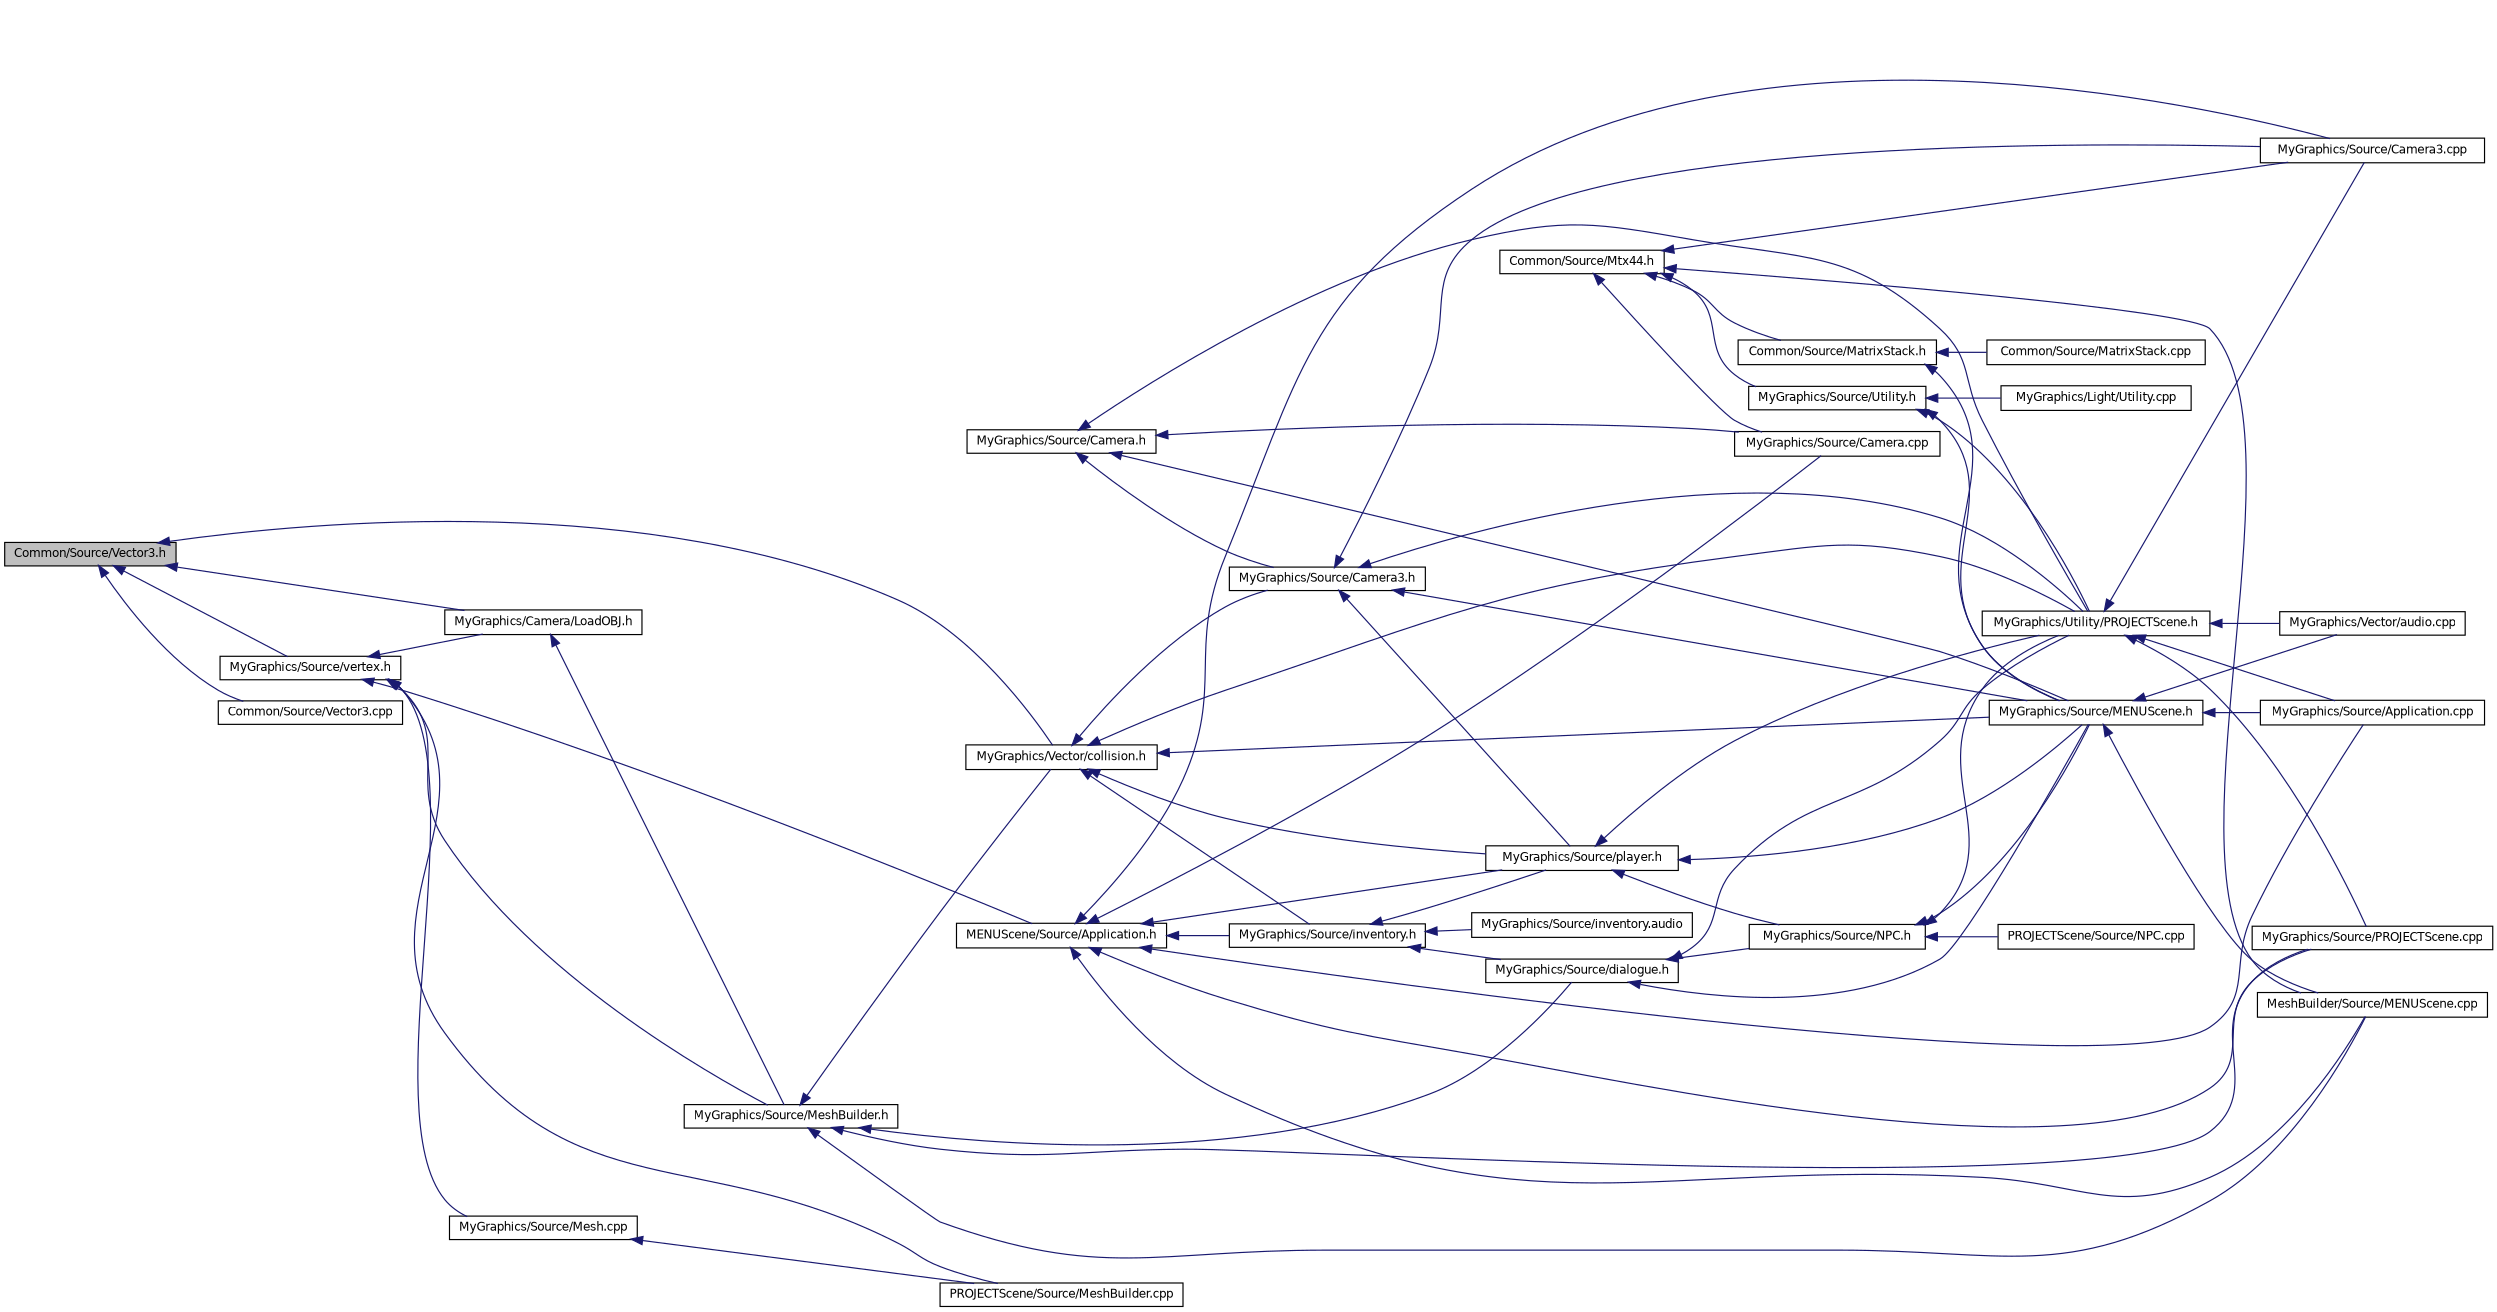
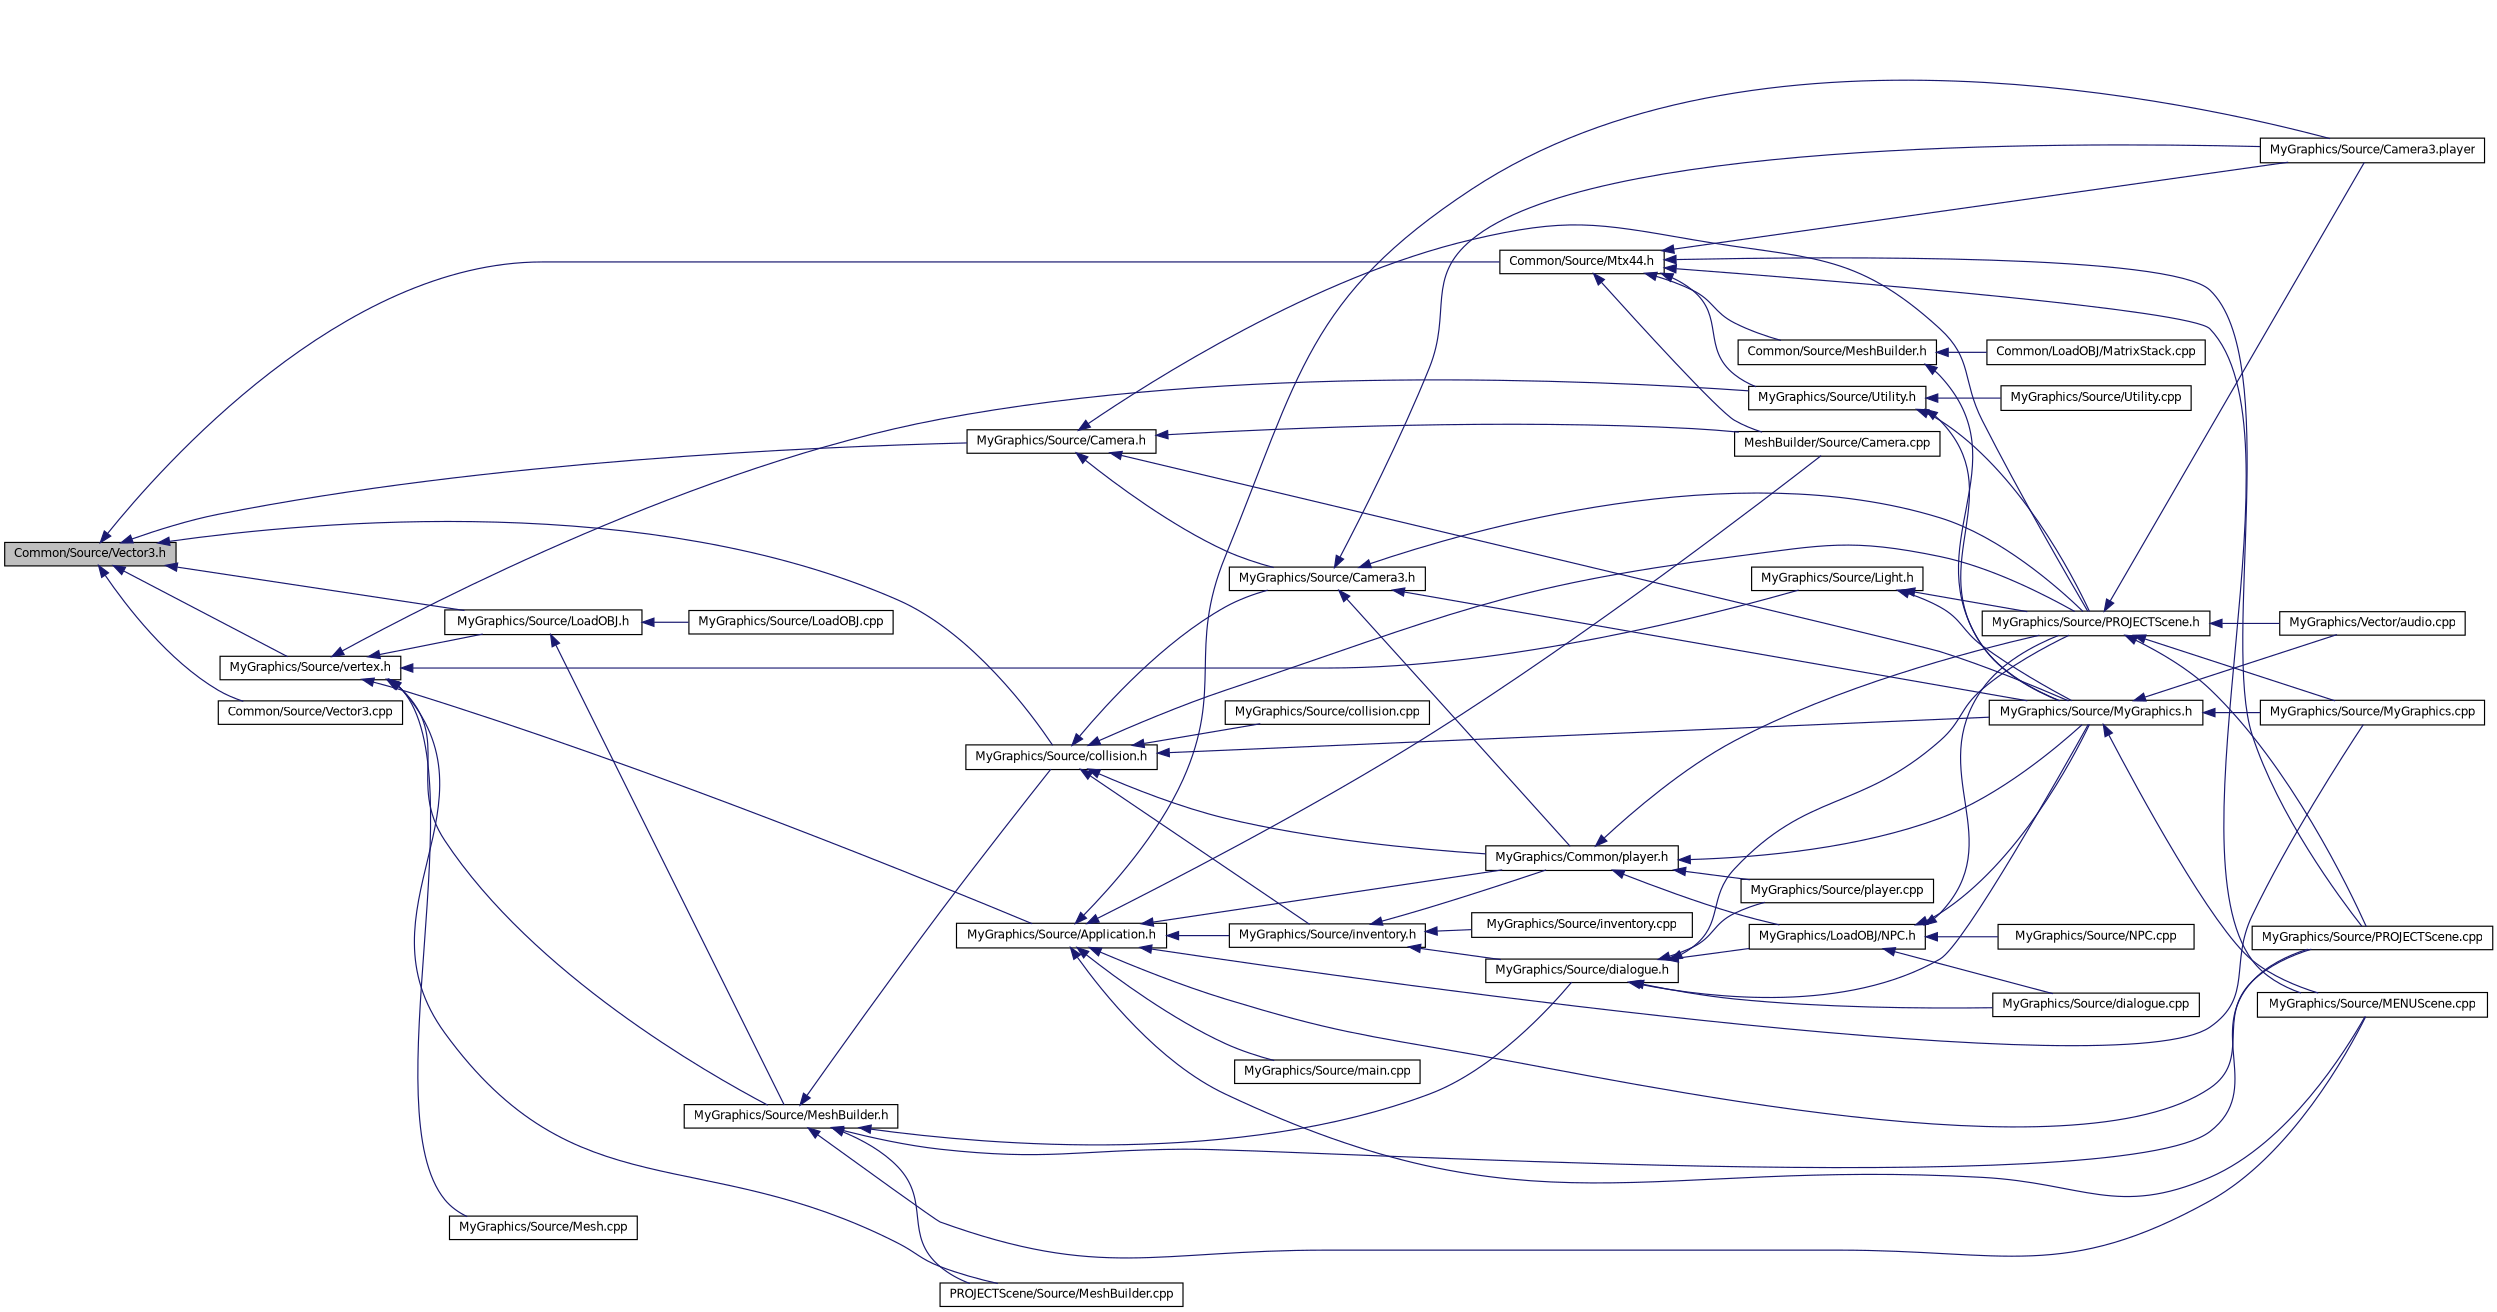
(2372, 150) -> (2372, 150)
none -> (757, 262)
(1837, 352) -> (1837, 352)
(2096, 352) -> (2096, 352)
none -> (2237, 352)
(2096, 398) -> (2096, 398)
none -> (1023, 406)
(1837, 444) -> (1837, 444)
none -> (546, 468)
none -> (1837, 579)
(543, 622) -> (543, 622)
none -> (791, 622)
(2096, 623) -> (2096, 623)
none -> (1327, 713)
(2096, 713) -> (2096, 713)
(2372, 713) -> (2372, 713)
(1062, 757) -> (1062, 757)
(1582, 858) -> (1582, 858)
none -> (1837, 891)
(1582, 925) -> (1582, 925)
(1062, 936) -> (1062, 936)
(1837, 937) -> (1837, 937)
(2096, 937) -> (2096, 937)
none -> (2096, 1005)
(2372, 1005) -> (2372, 1005)
none -> (1327, 1072)
(809, 1262) -> (913, 1192)
